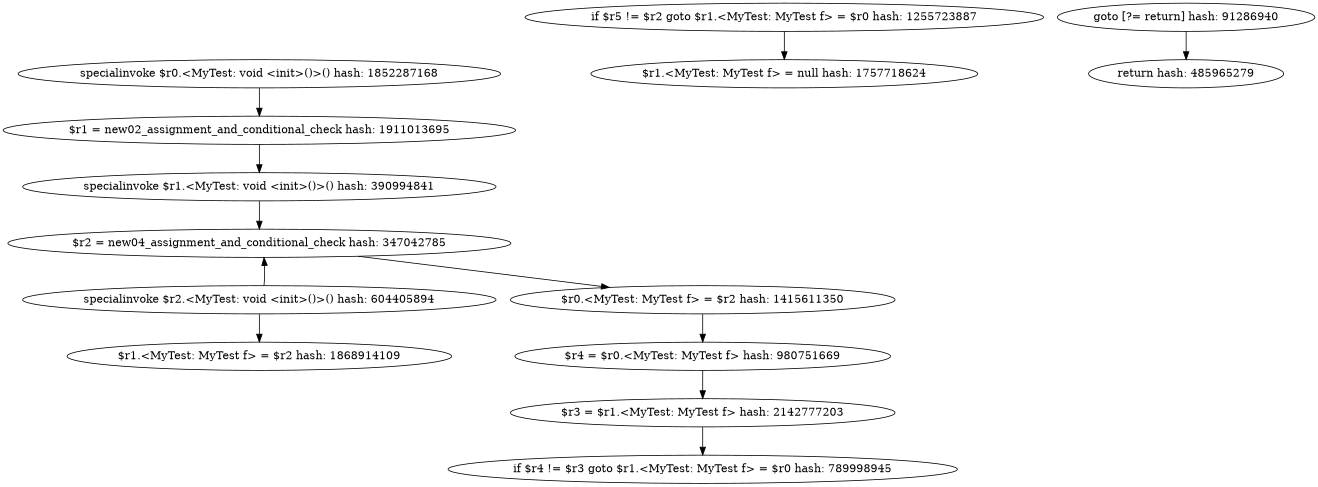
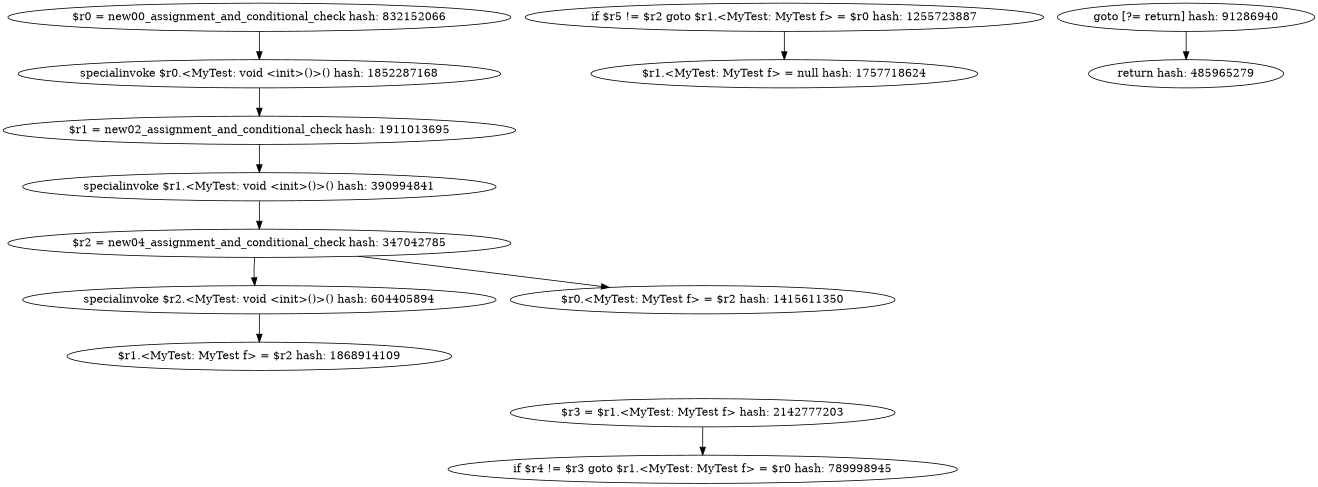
none -> (259, 17)
(265, 276) -> (254, 268)
(703, 356) -> none
